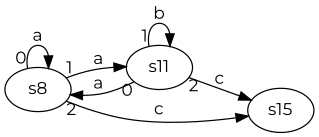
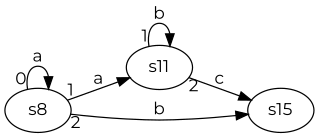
(109, 92) -> none
(159, 110) -> (159, 110)
